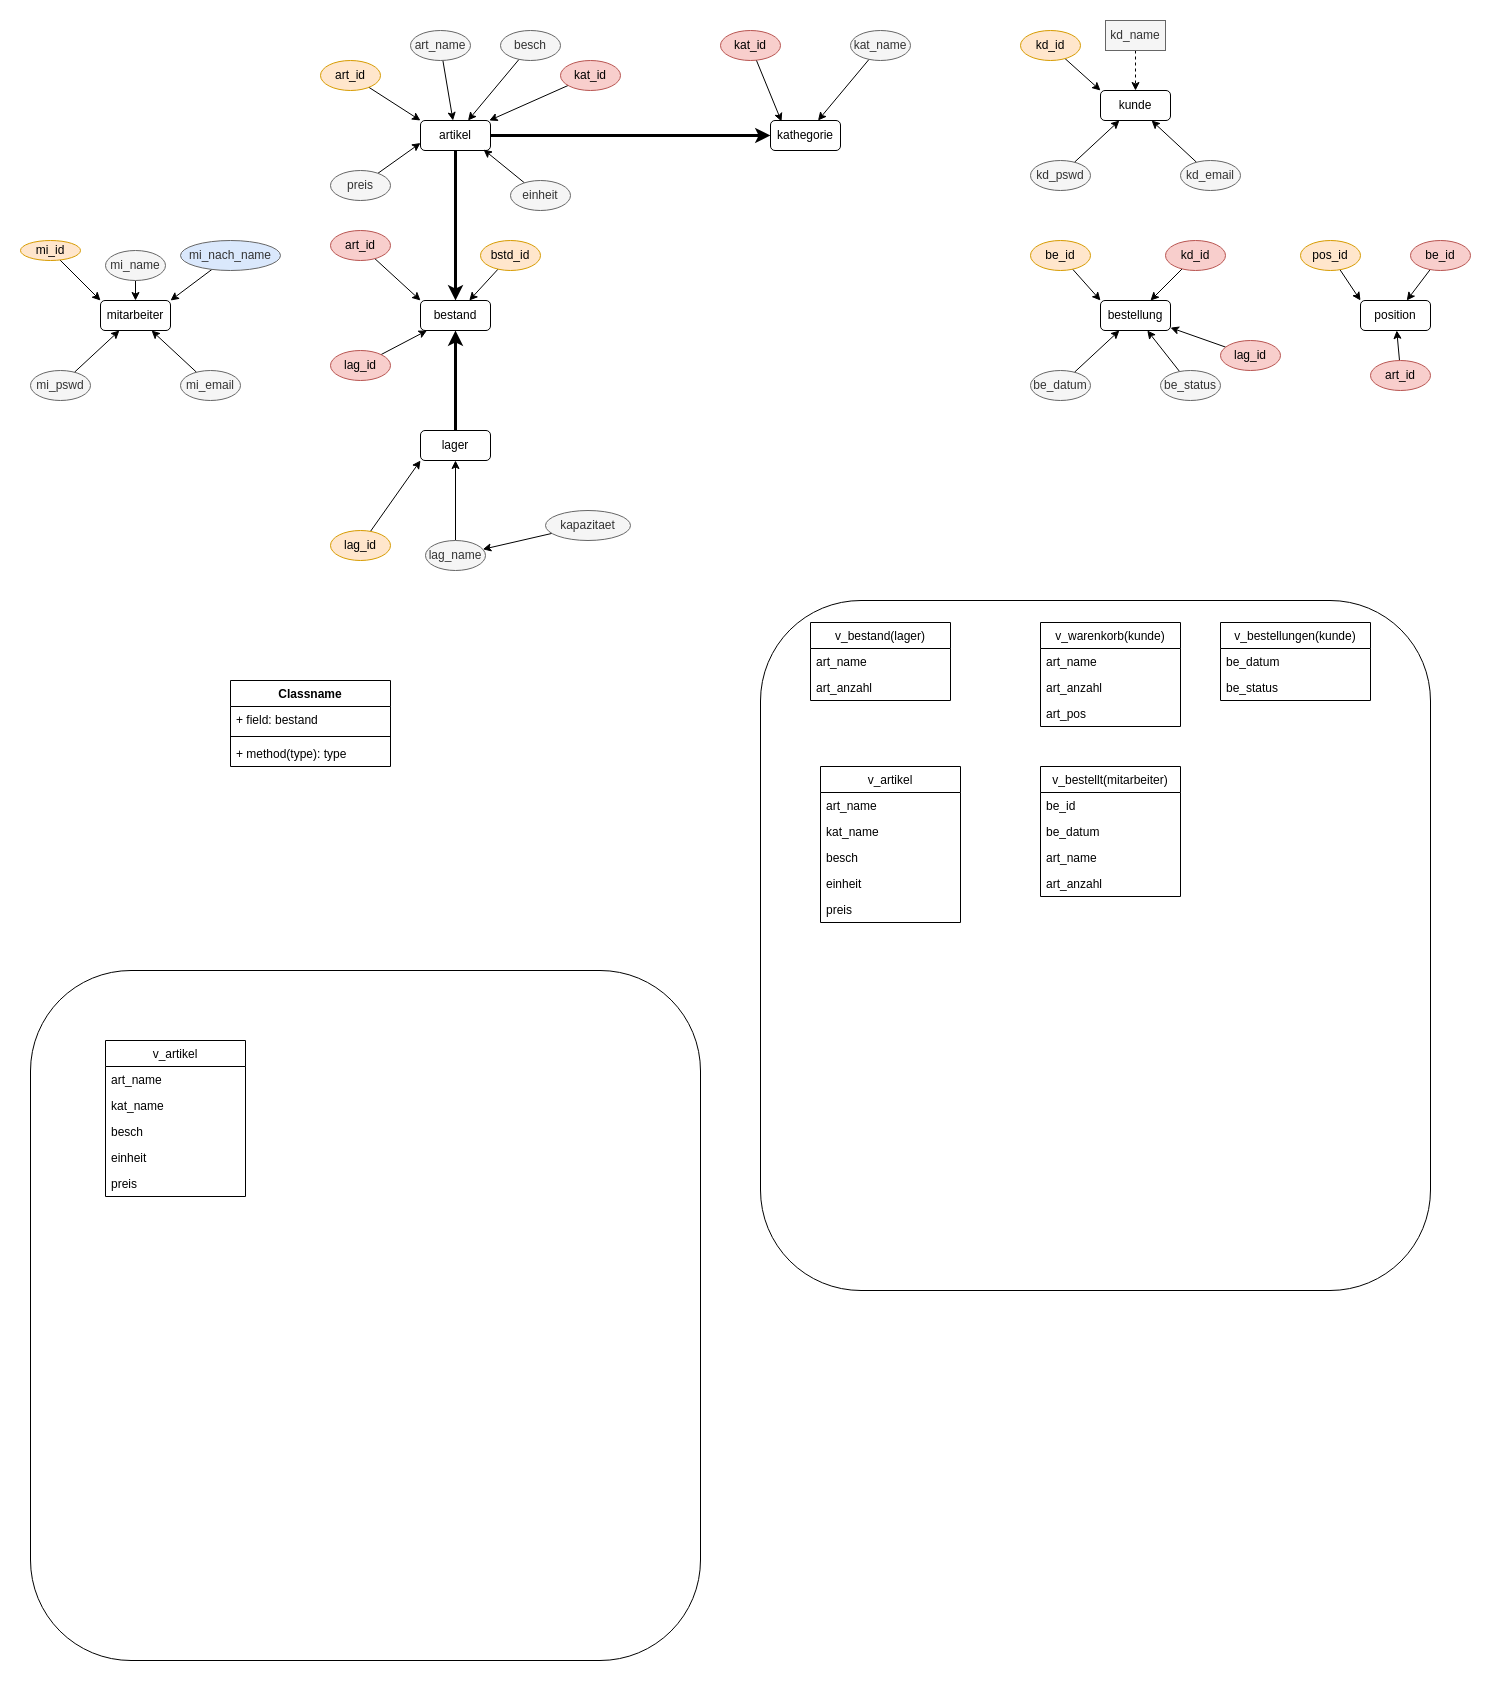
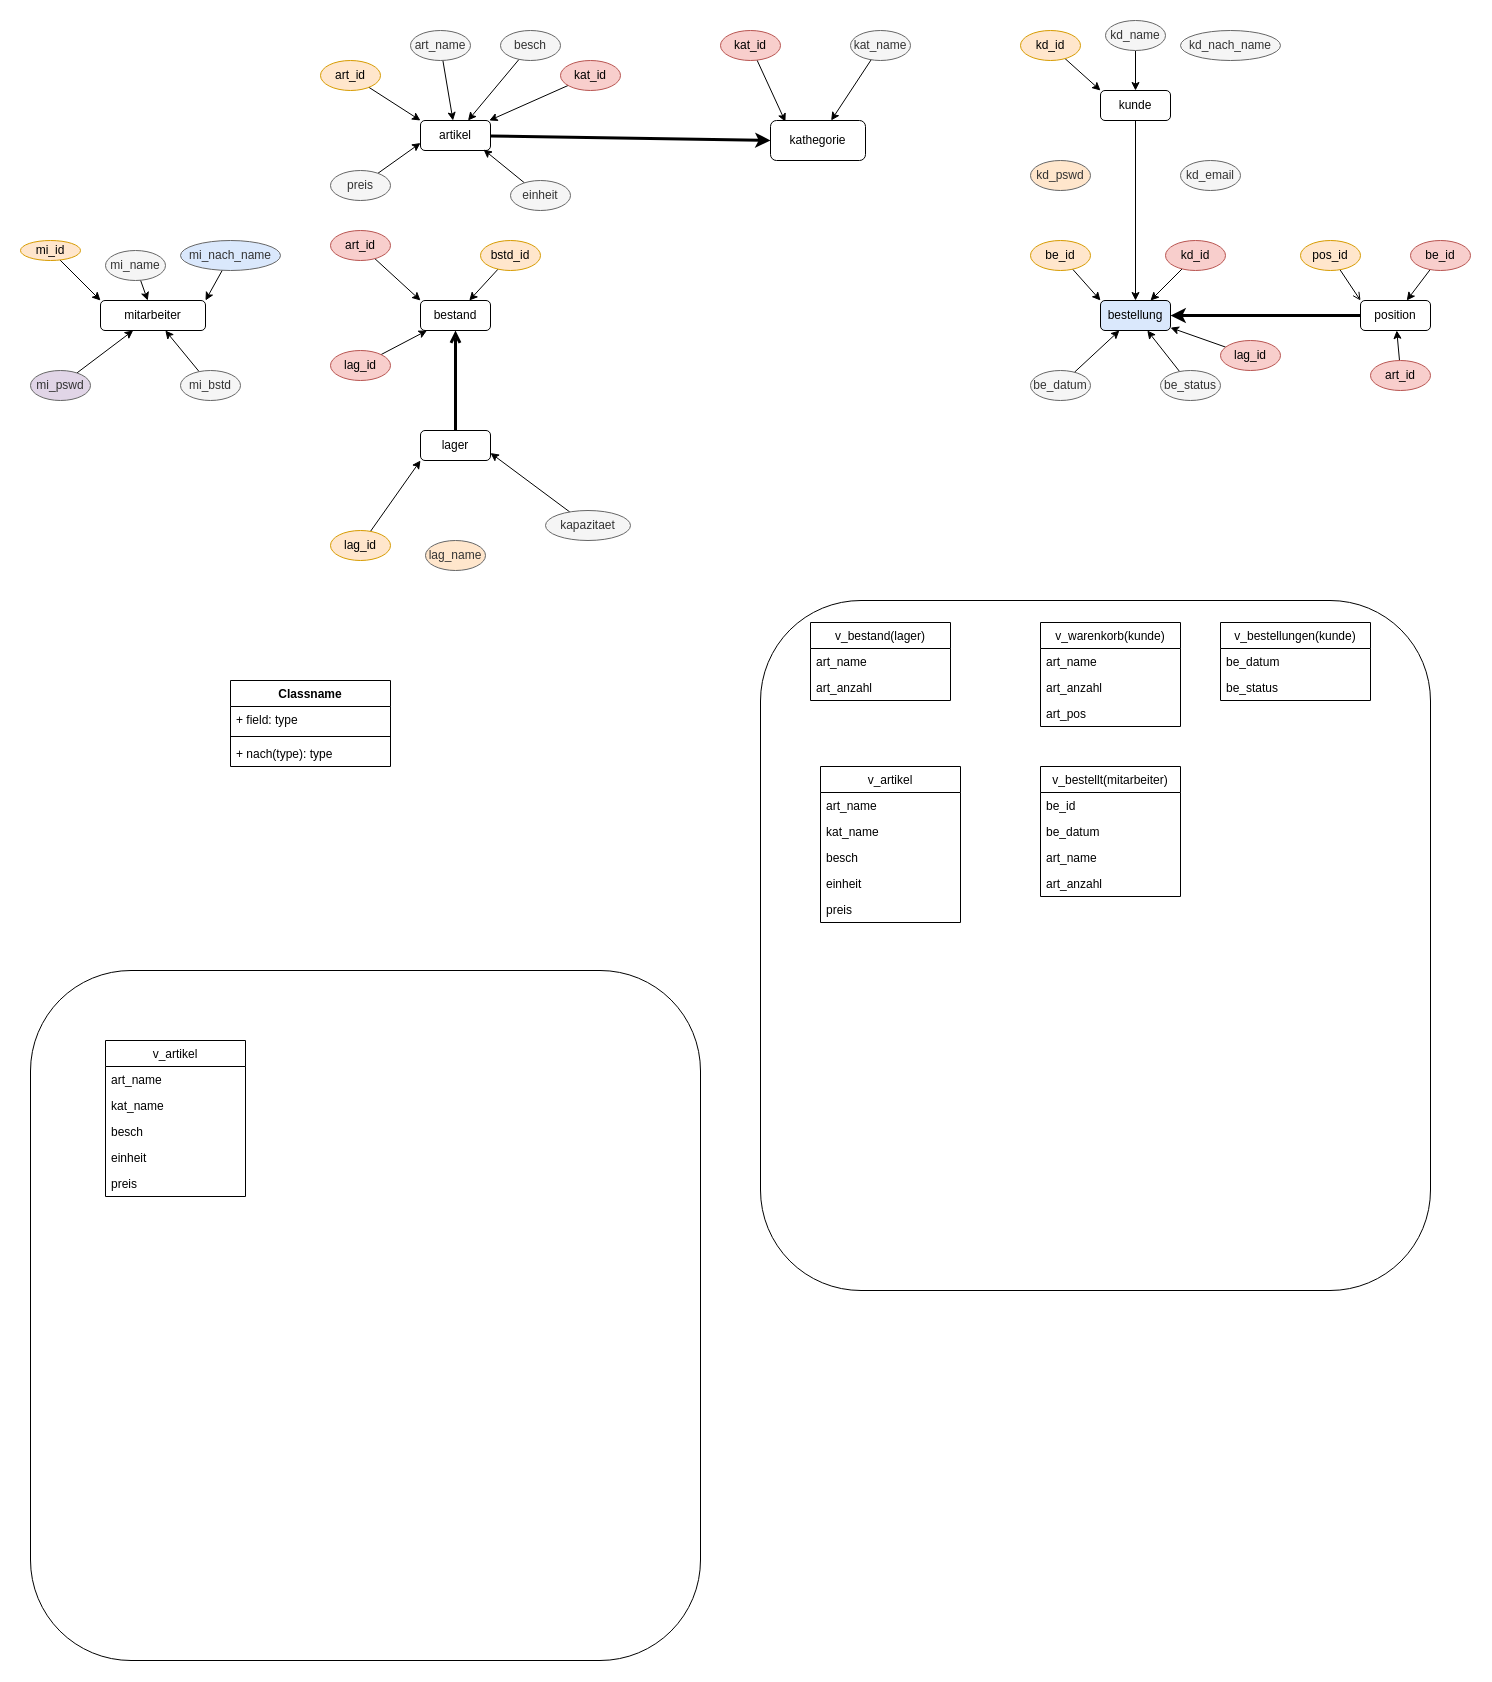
(1136, 36) -> (1136, 36)
none -> (1231, 46)
(1136, 67) -> (1136, 67)
(806, 136) -> (818, 141)
(1095, 144) -> none
(1176, 144) -> none
(1061, 176) -> (1061, 176)
none -> (1136, 207)
(456, 220) -> none
(1356, 294) -> (1357, 295)
(136, 316) -> (153, 316)
(1136, 316) -> (1136, 316)
none -> (1271, 316)
(456, 343) -> (456, 342)
(61, 386) -> (61, 386)
(211, 386) -> (211, 386)
(456, 504) -> none
(520, 541) -> (533, 484)
(456, 556) -> (456, 556)
(282, 720) -> (272, 720)
(299, 754) -> (292, 754)
